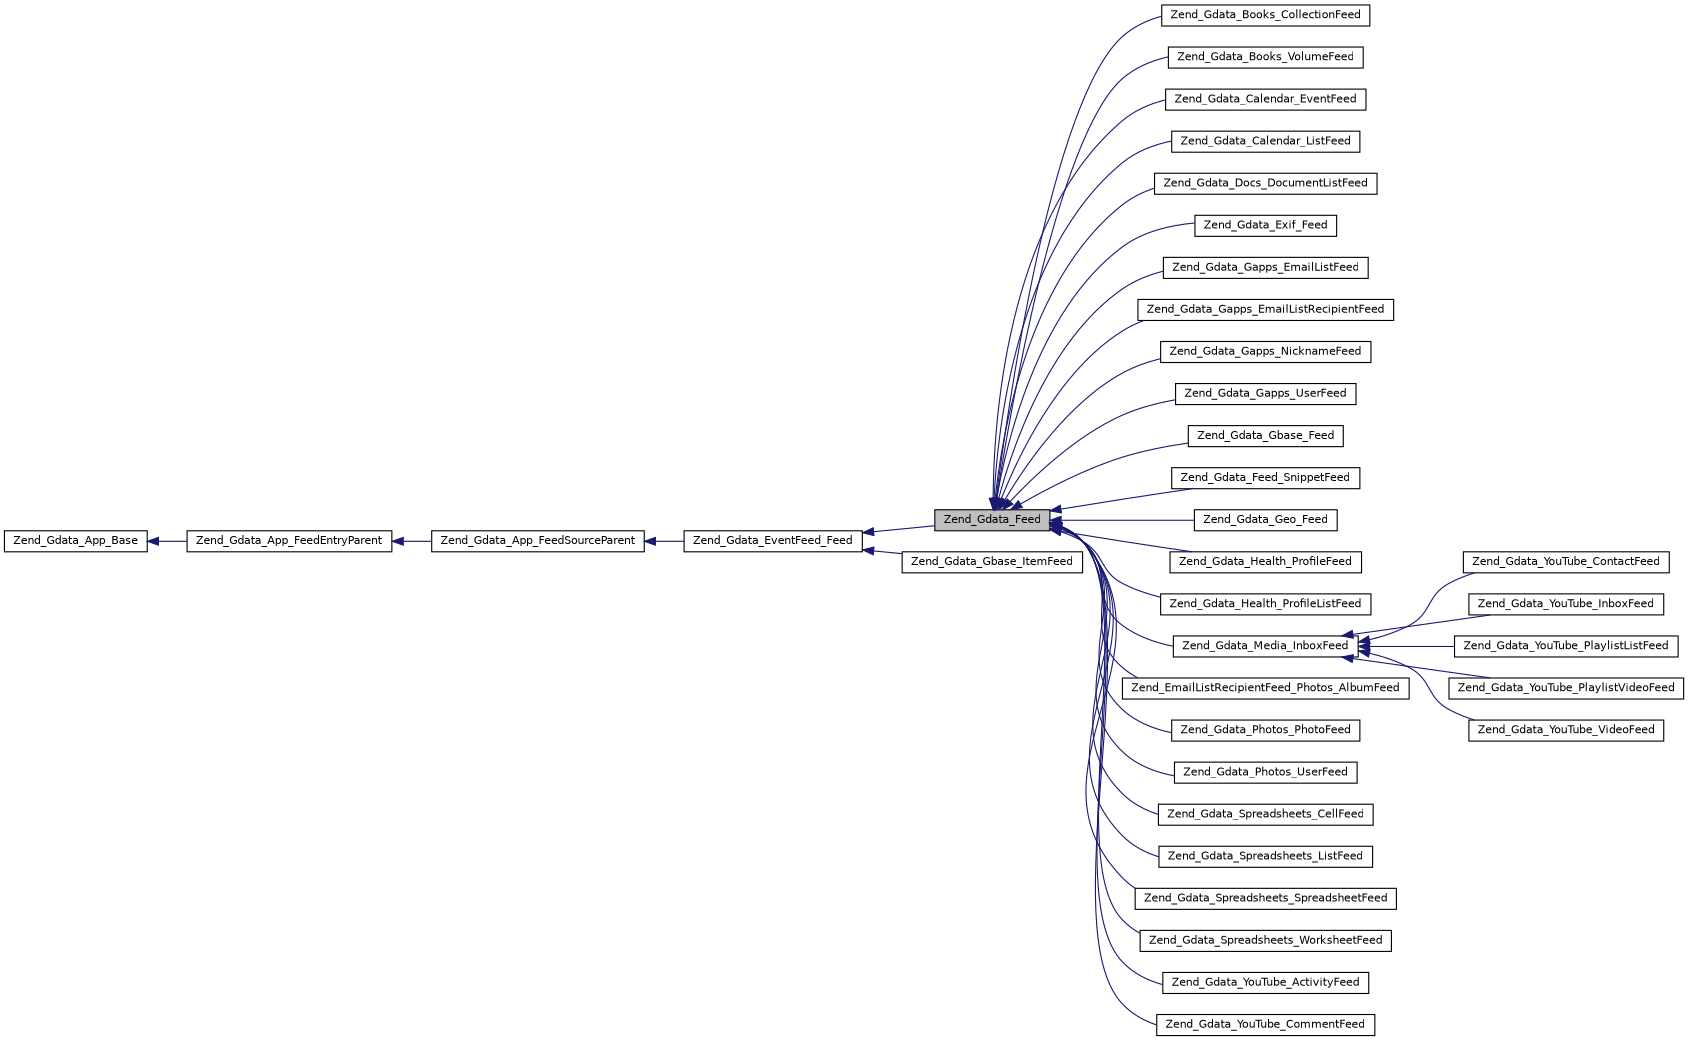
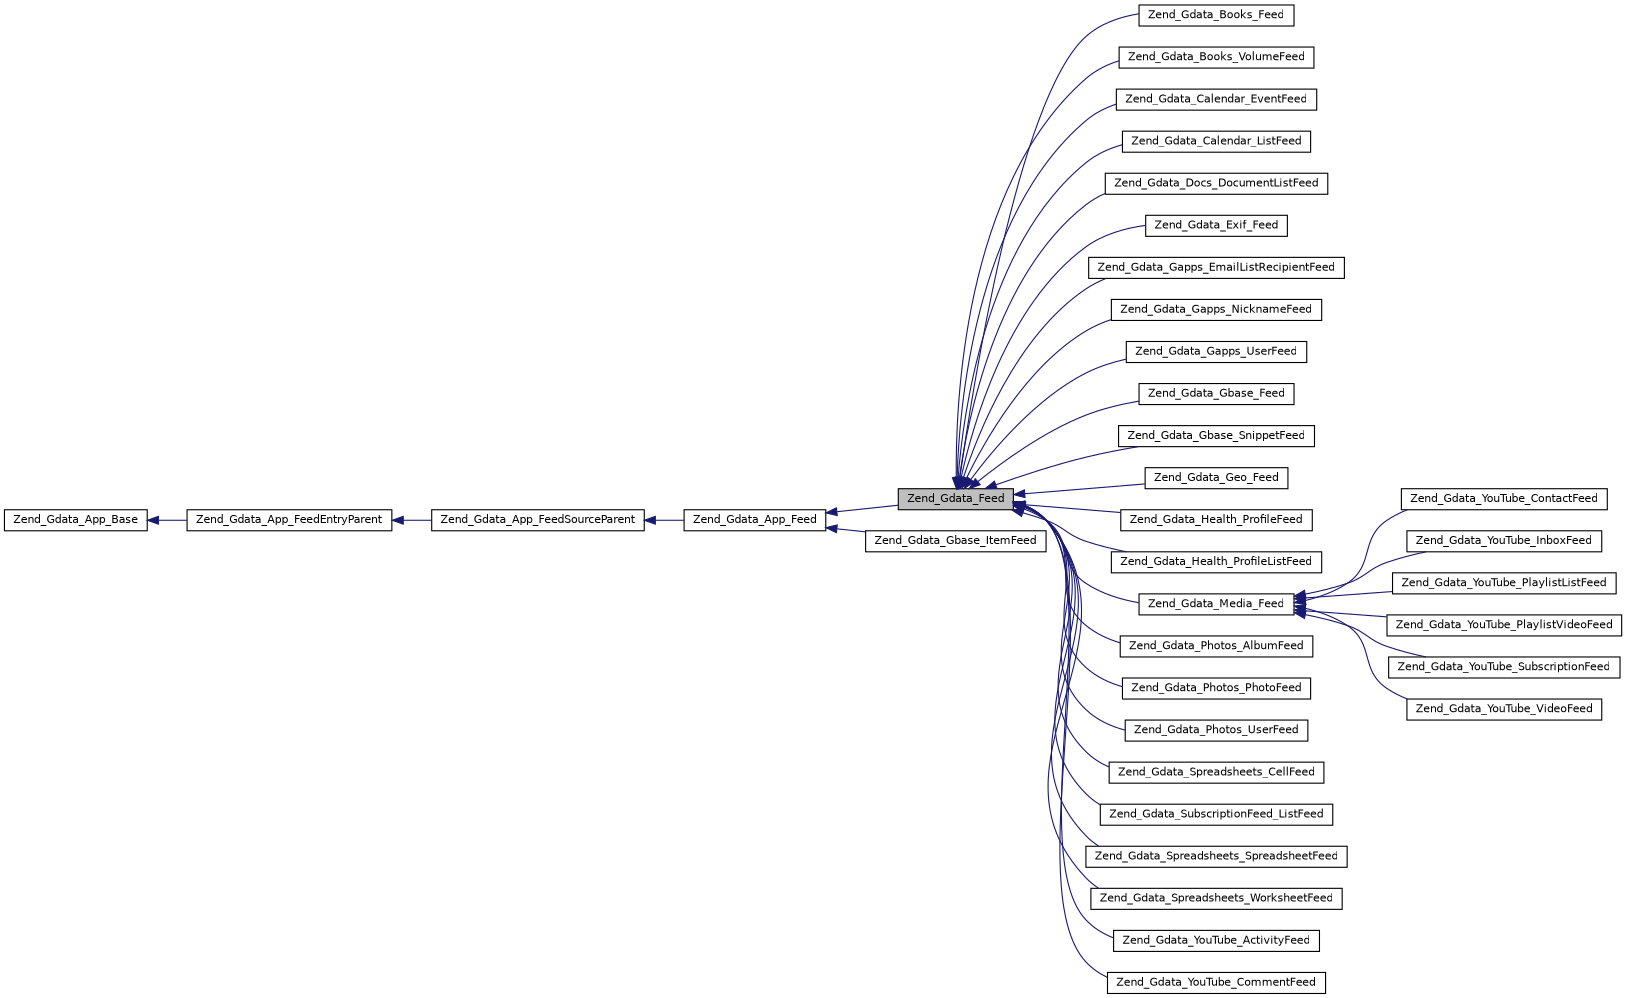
(1266, 15) -> (1217, 15)
(1266, 268) -> none
(1266, 478) -> (1217, 436)
(773, 541) -> (755, 520)
(1266, 646) -> (1217, 604)
none -> (1504, 667)
(1266, 689) -> (1217, 646)
(1266, 857) -> (1217, 815)
